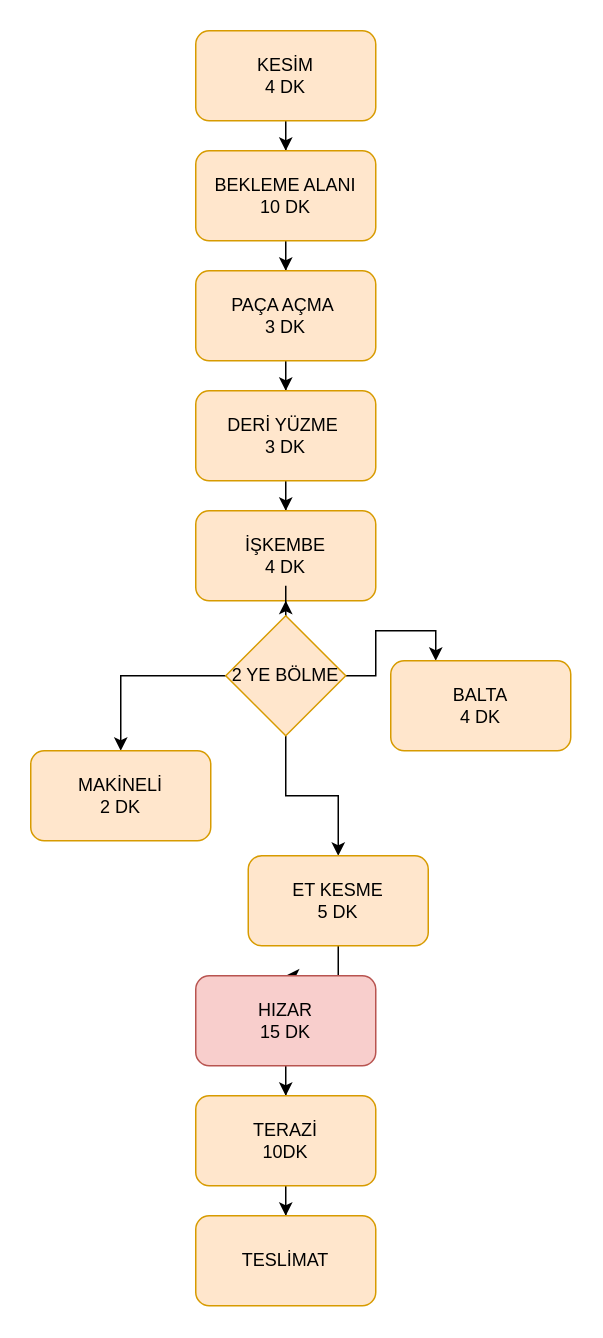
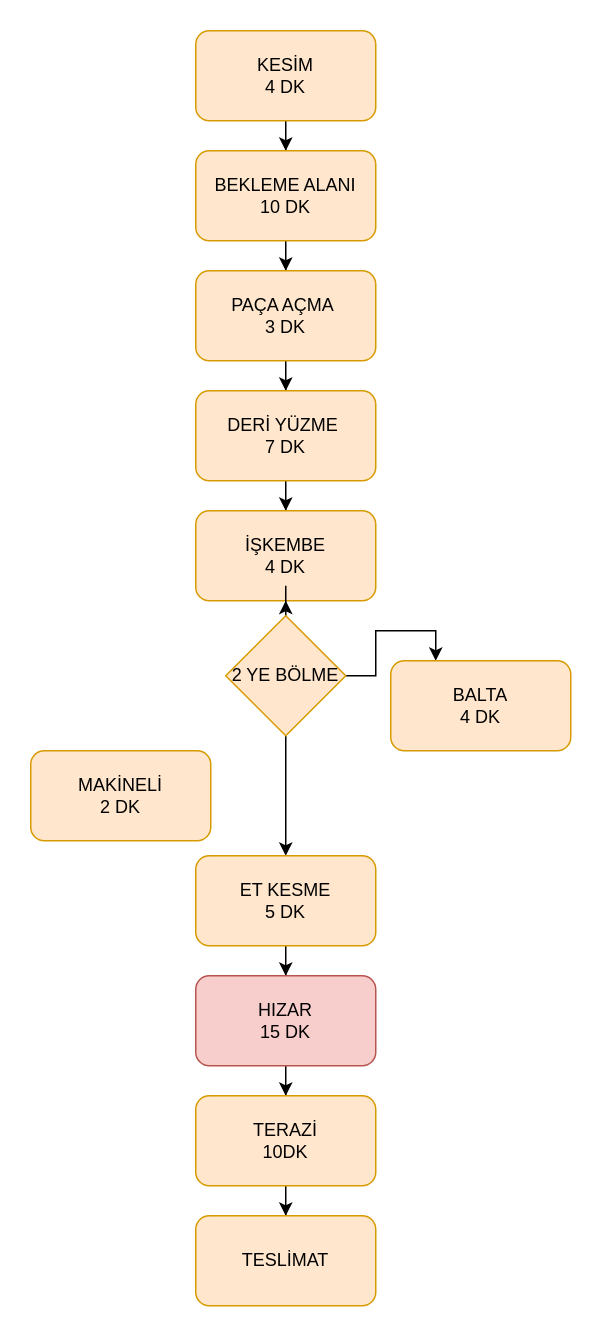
(286, 436) -> (286, 436)
(141, 676) -> none
(338, 901) -> (286, 901)
